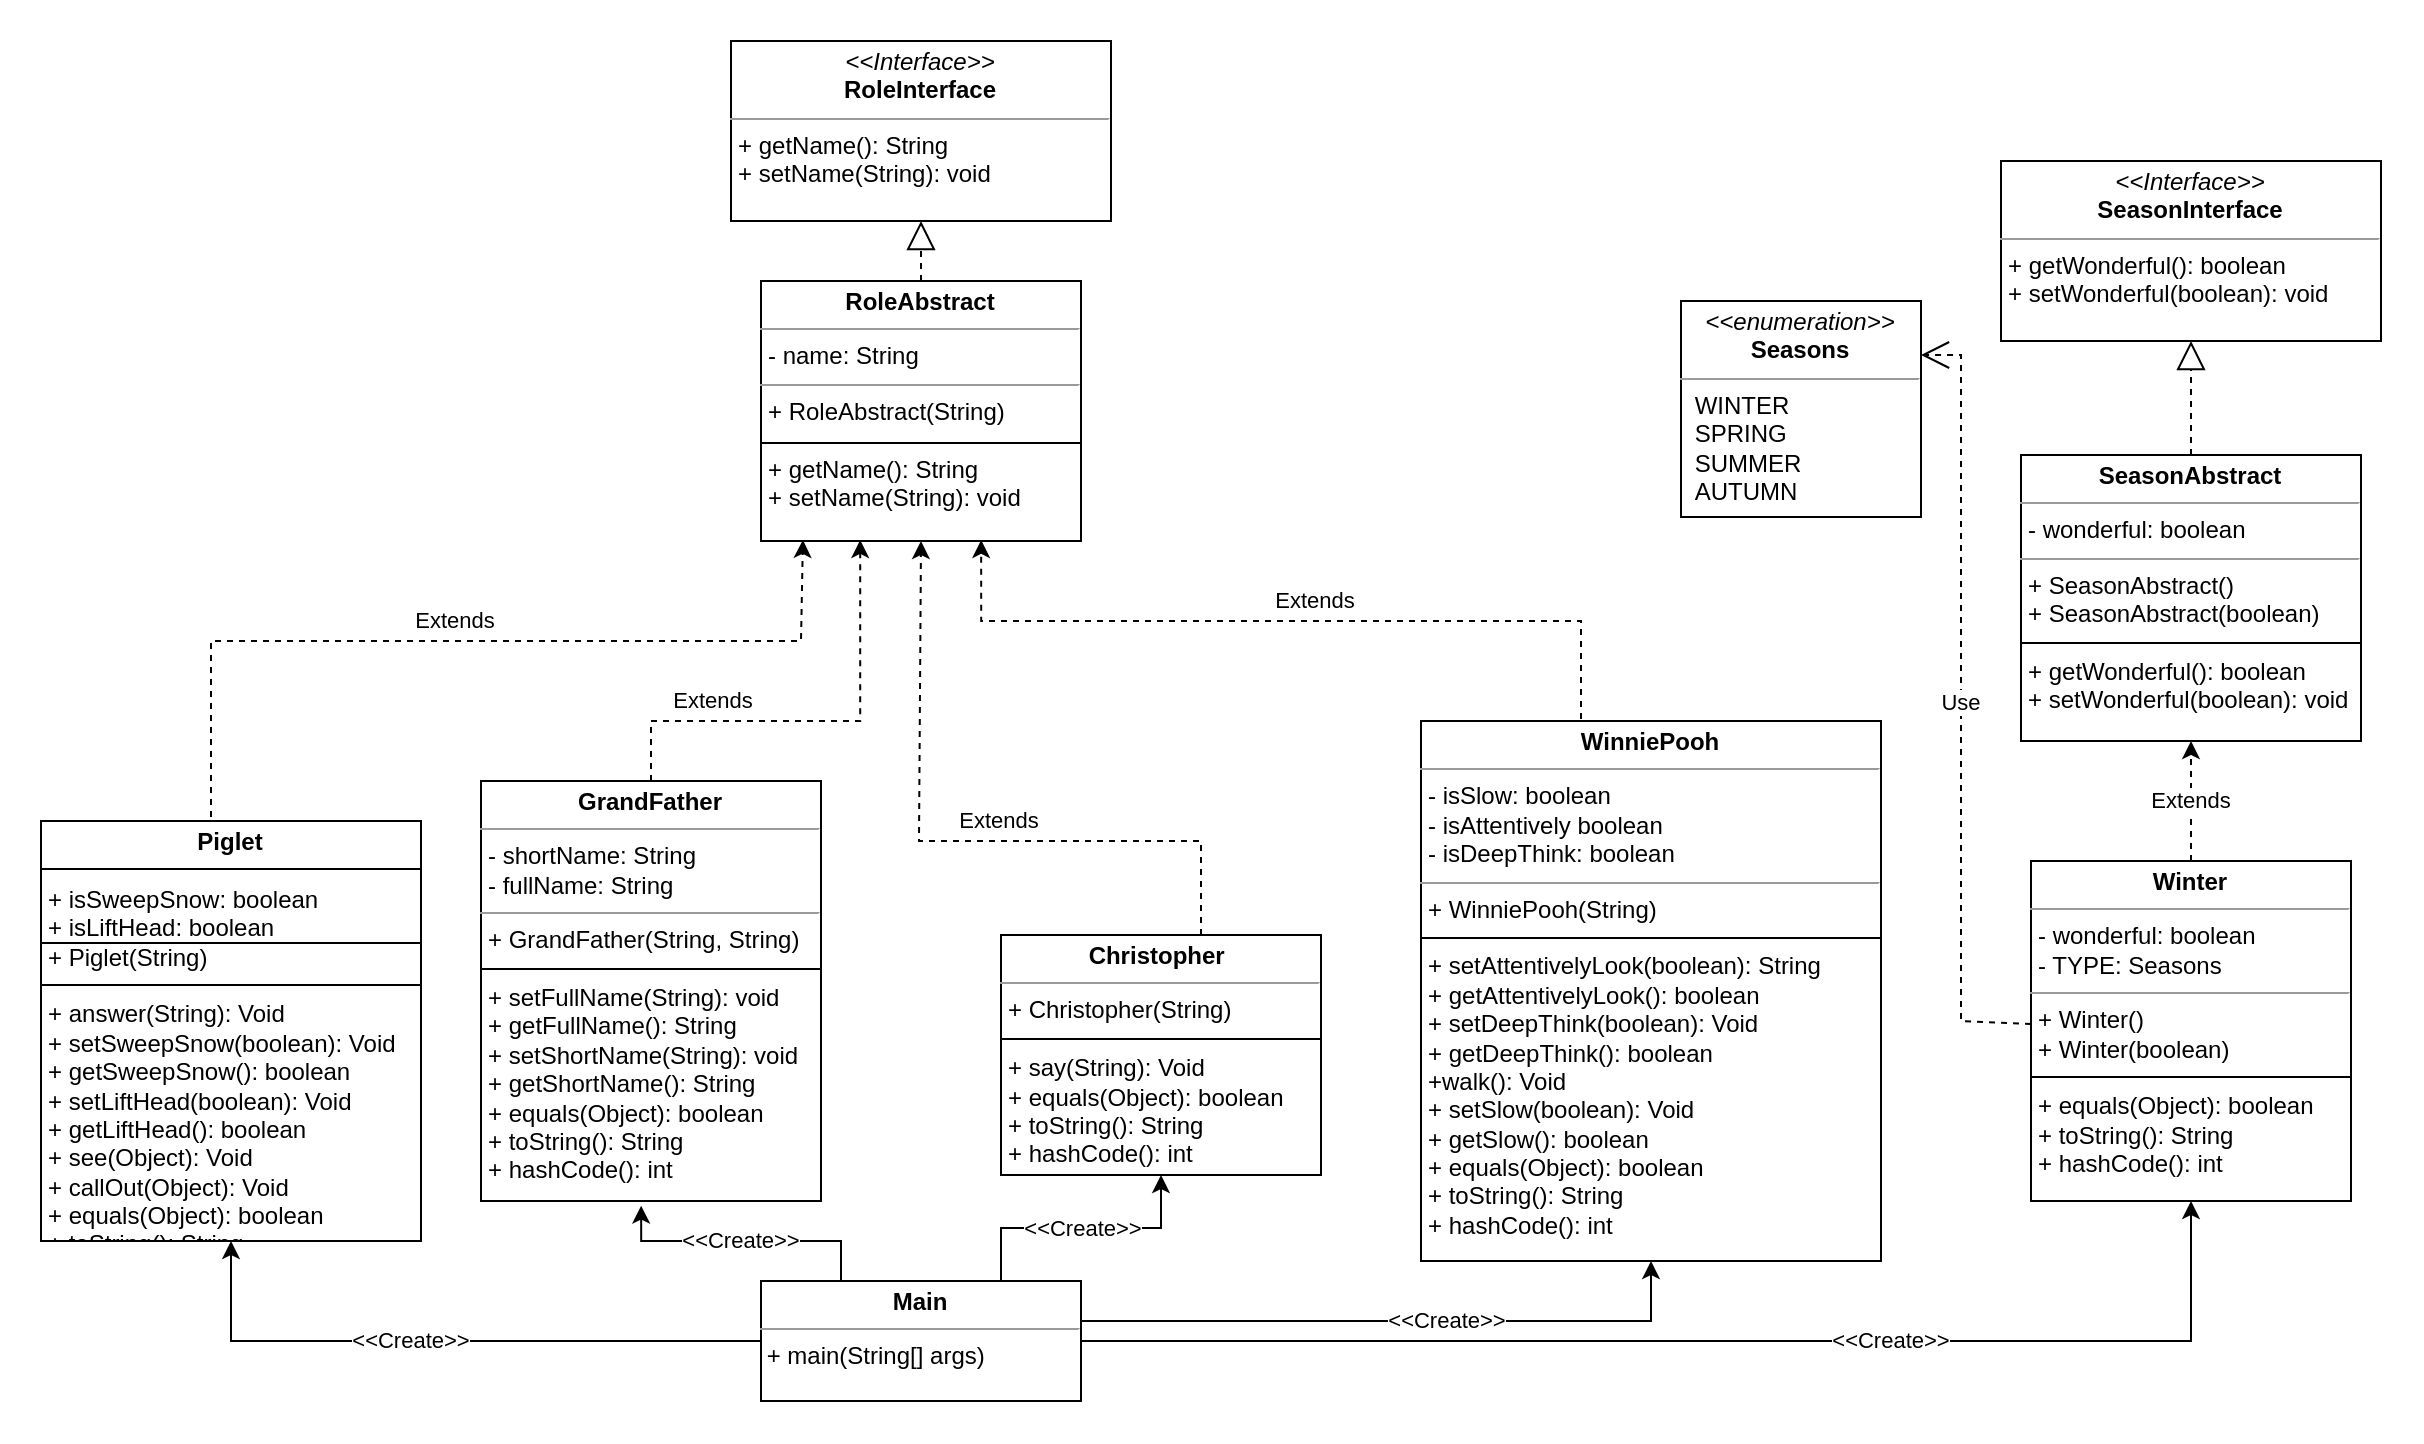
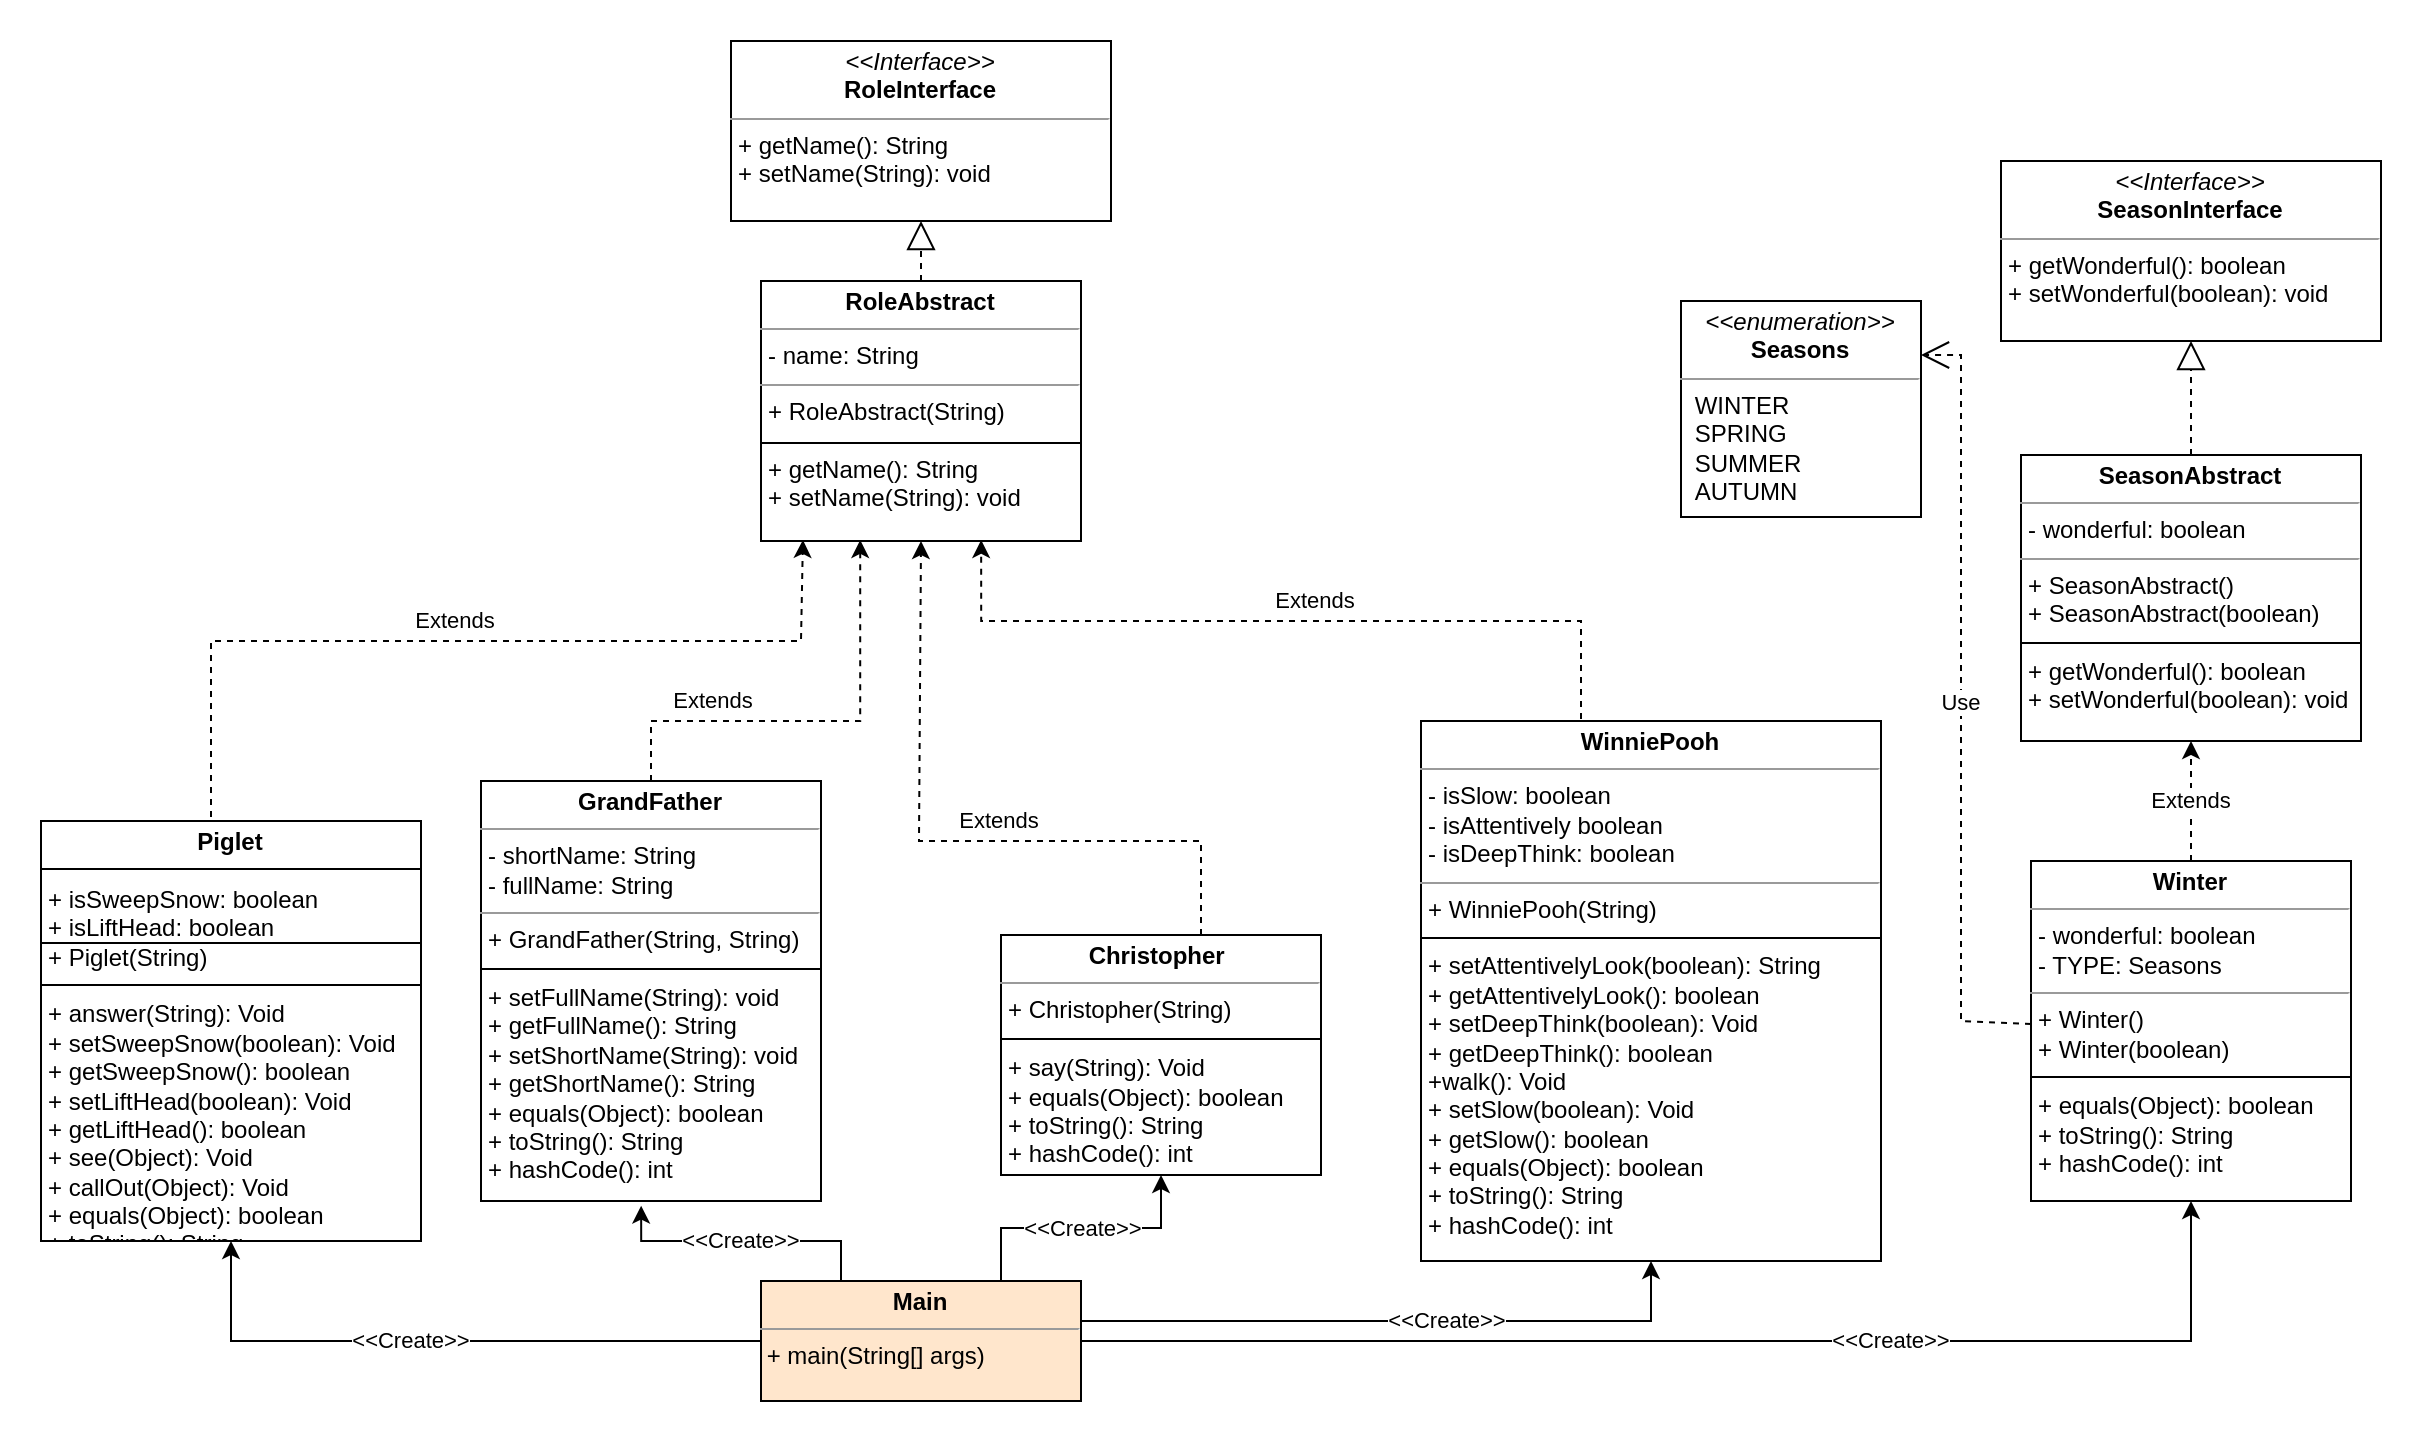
(921, 1341) -> (921, 1341)
